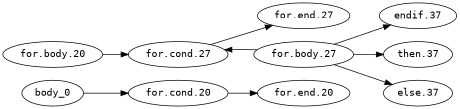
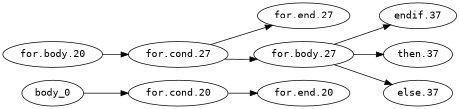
(245, 50) -> (237, 59)
